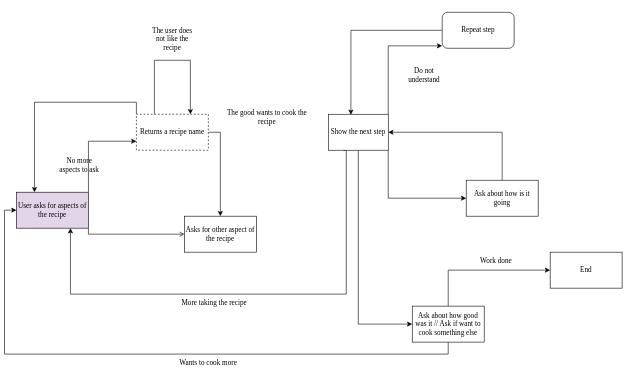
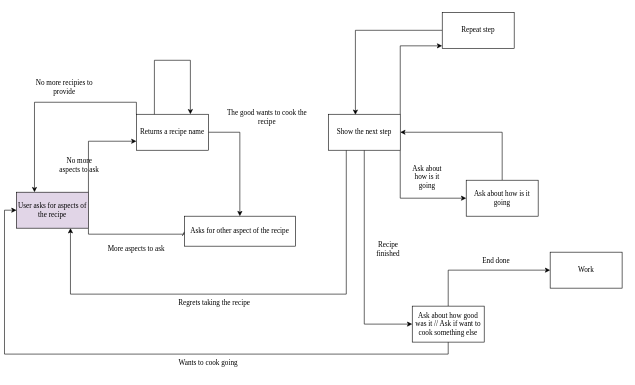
(479, 30) -> (479, 30)
(173, 39) -> none
(425, 75) -> none
none -> (65, 87)
(173, 132) -> (173, 132)
(359, 132) -> (365, 132)
none -> (428, 177)
(221, 234) -> (240, 231)
none -> (137, 249)
none -> (389, 249)
(497, 261) -> (497, 261)
(587, 270) -> (587, 270)
(215, 303) -> (215, 303)
(209, 363) -> (209, 363)
